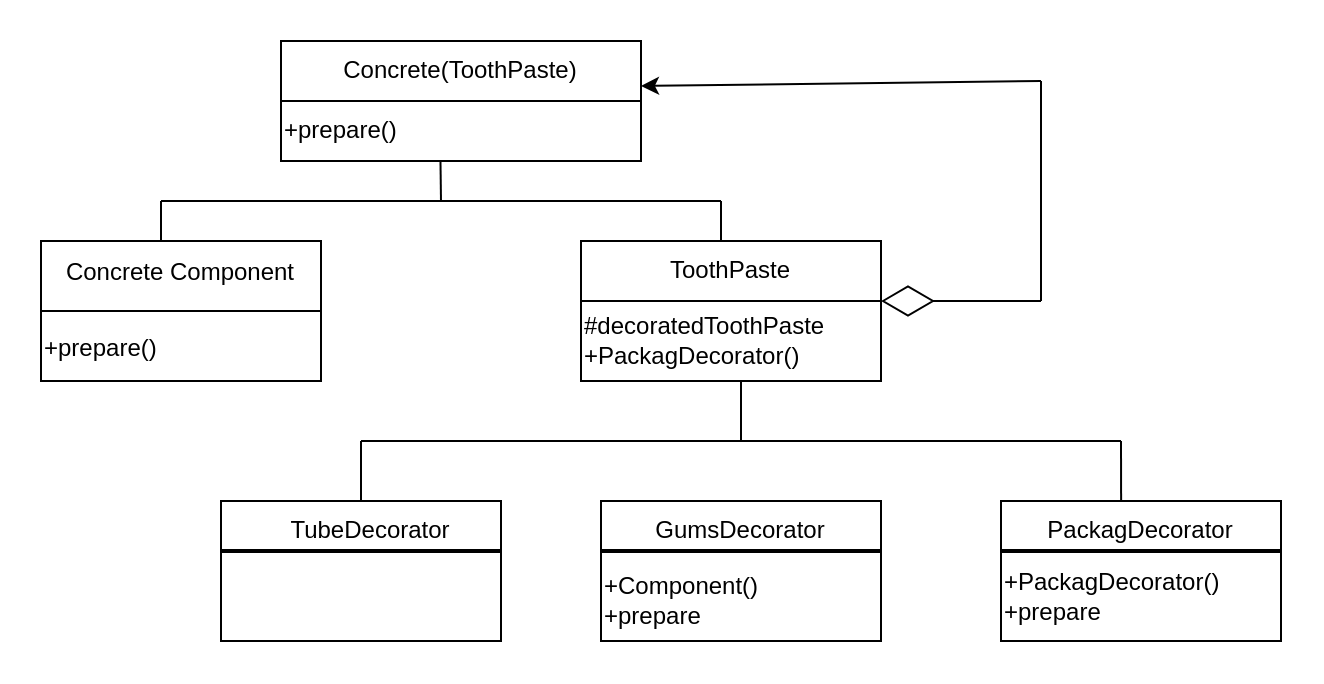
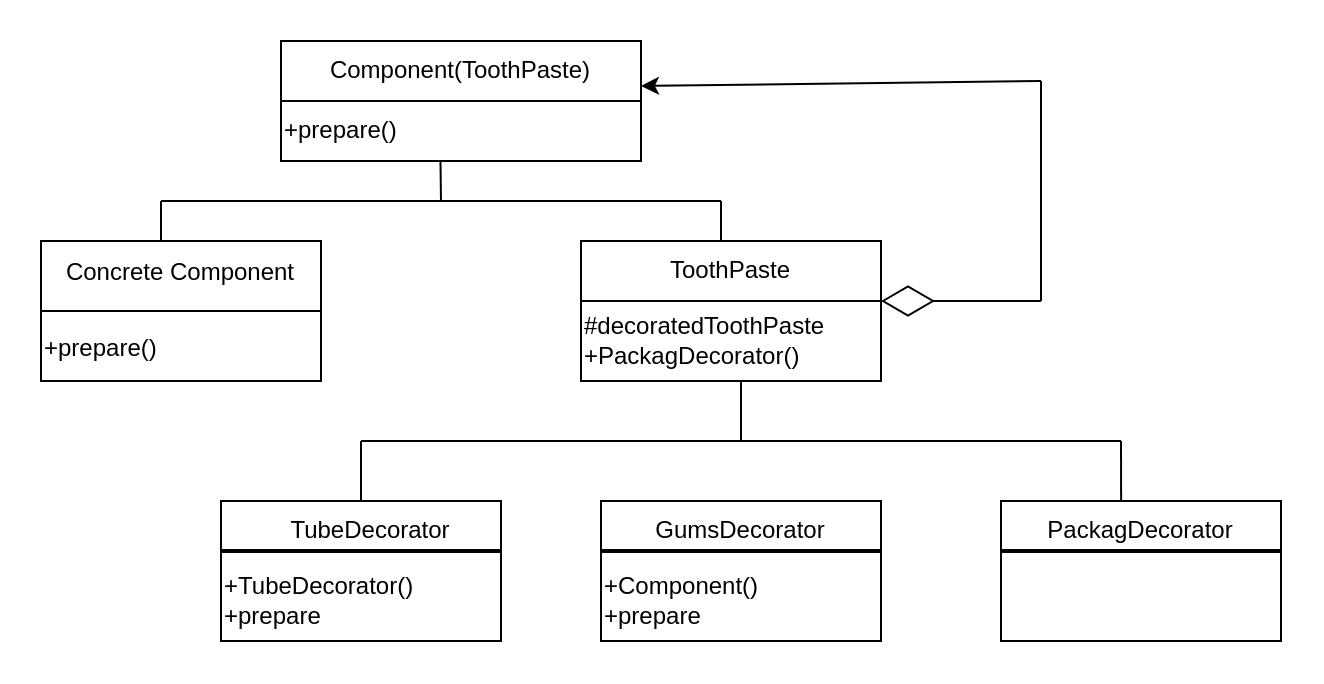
(461, 71) -> (461, 71)
(1131, 596) -> none
none -> (361, 601)
